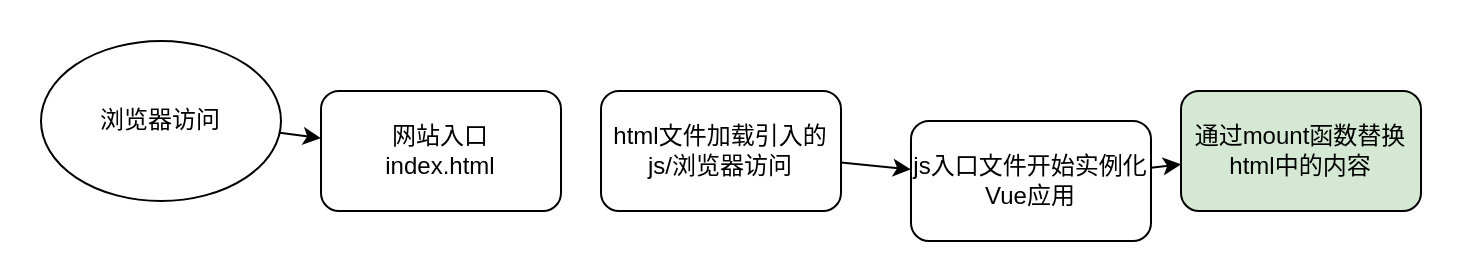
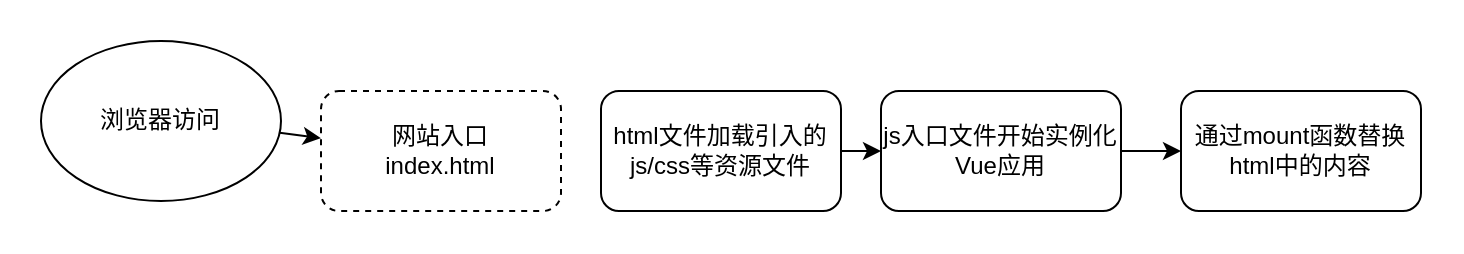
(441, 151) -> (441, 151)
(721, 151) -> (721, 151)
(1301, 151) -> (1301, 151)
(1031, 181) -> (1001, 151)
